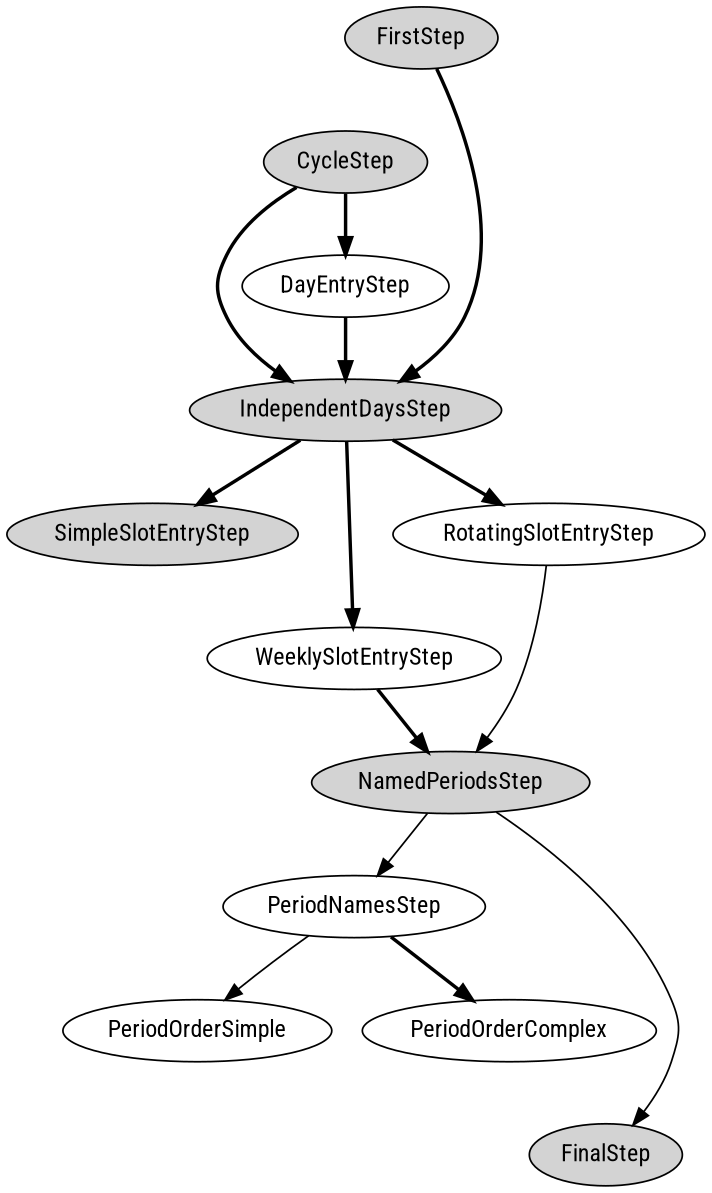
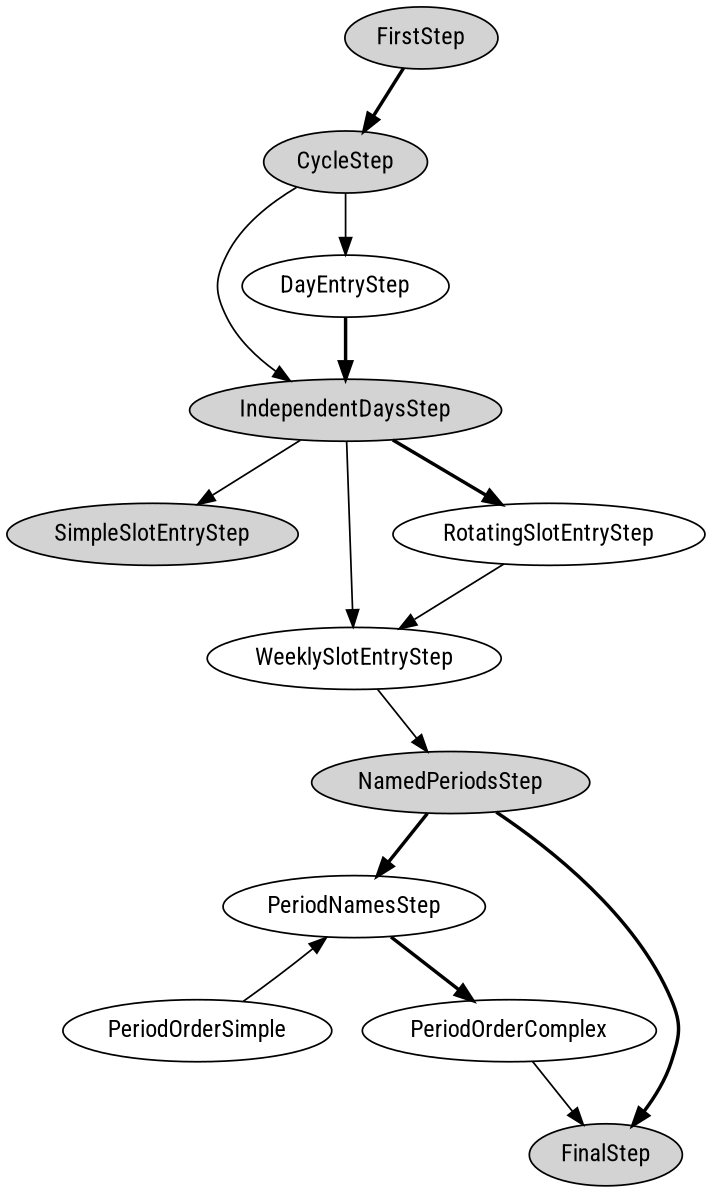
(346, 216) -> (346, 216)
(481, 228) -> (388, 92)
(219, 274) -> (219, 274)
(256, 468) -> (256, 468)
(350, 525) -> (350, 525)
(528, 656) -> (459, 592)
(397, 714) -> (397, 714)
(408, 838) -> (408, 838)
(637, 940) -> (637, 940)
(273, 962) -> (279, 975)
none -> (553, 1086)
